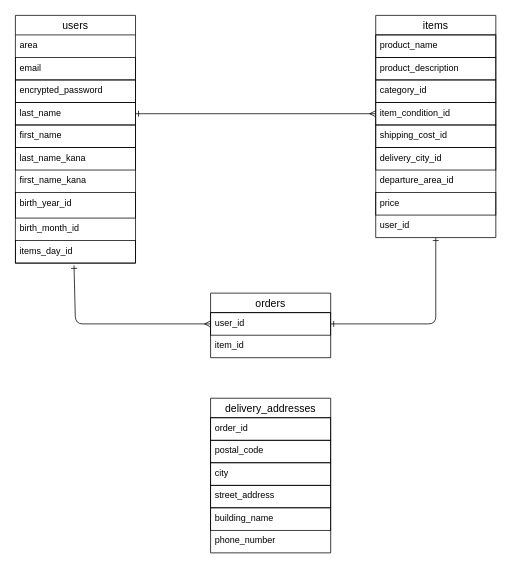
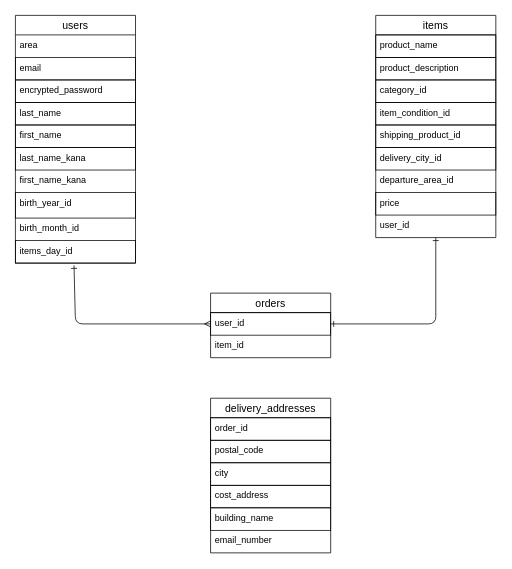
(255, 114) -> none
(416, 135) -> (424, 135)
(250, 495) -> (245, 495)
(245, 540) -> (242, 540)
